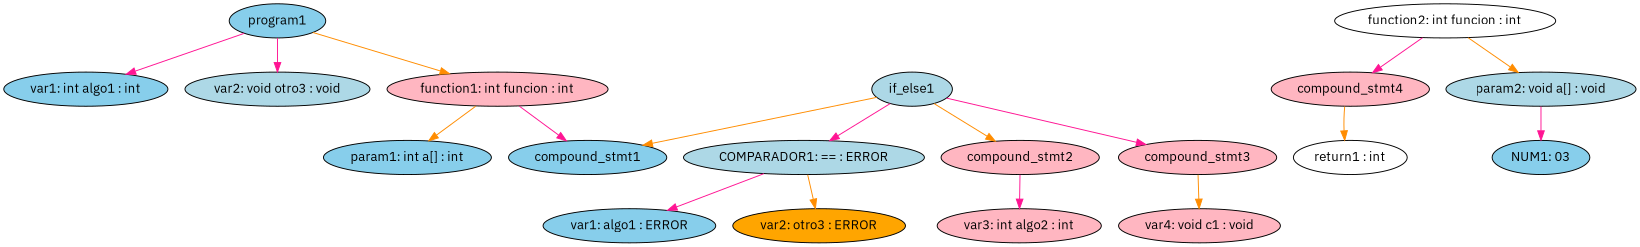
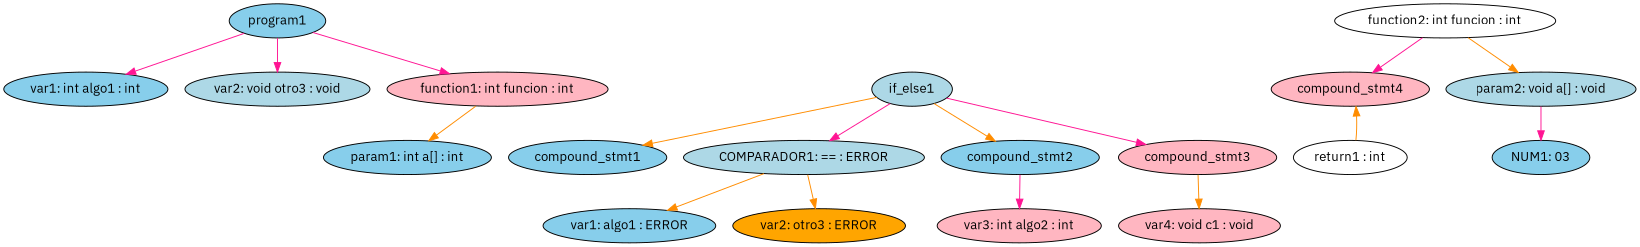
(377, 52) -> (377, 52)
(1344, 119) -> (1357, 128)
(539, 121) -> none
(1020, 157) -> (1020, 157)
(720, 190) -> (720, 190)
